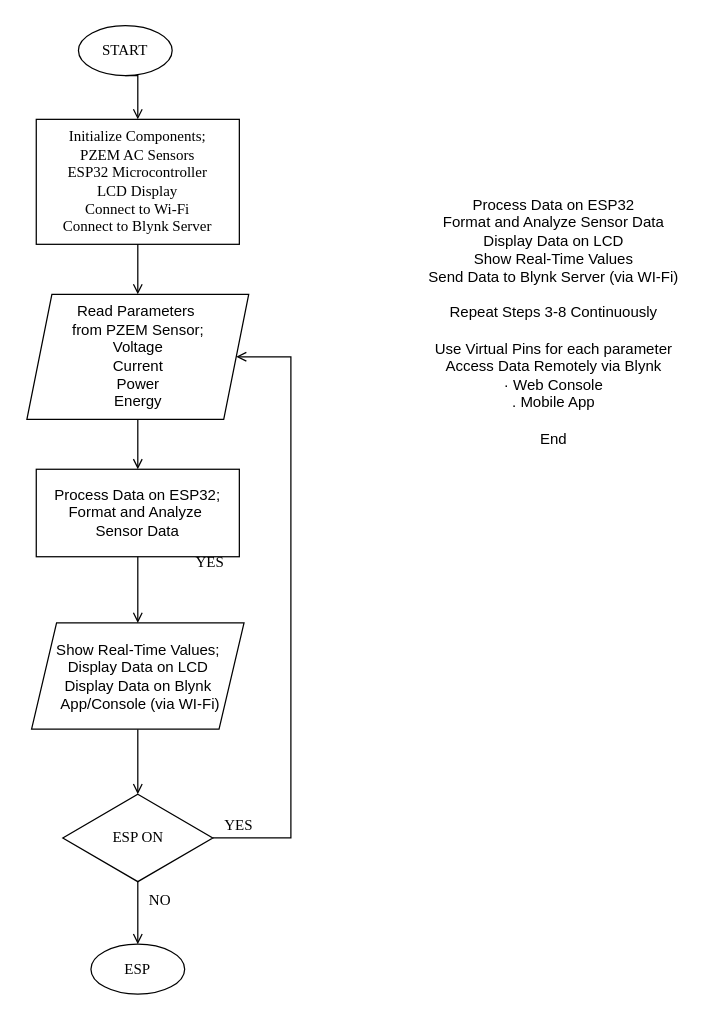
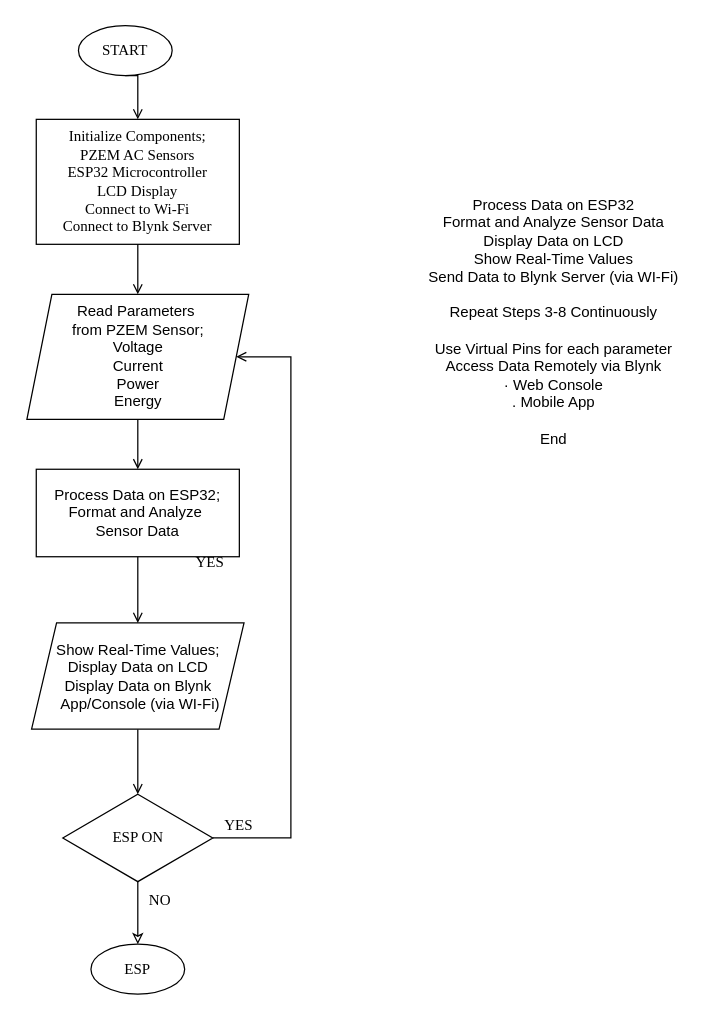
(138, 937) -> (138, 934)
